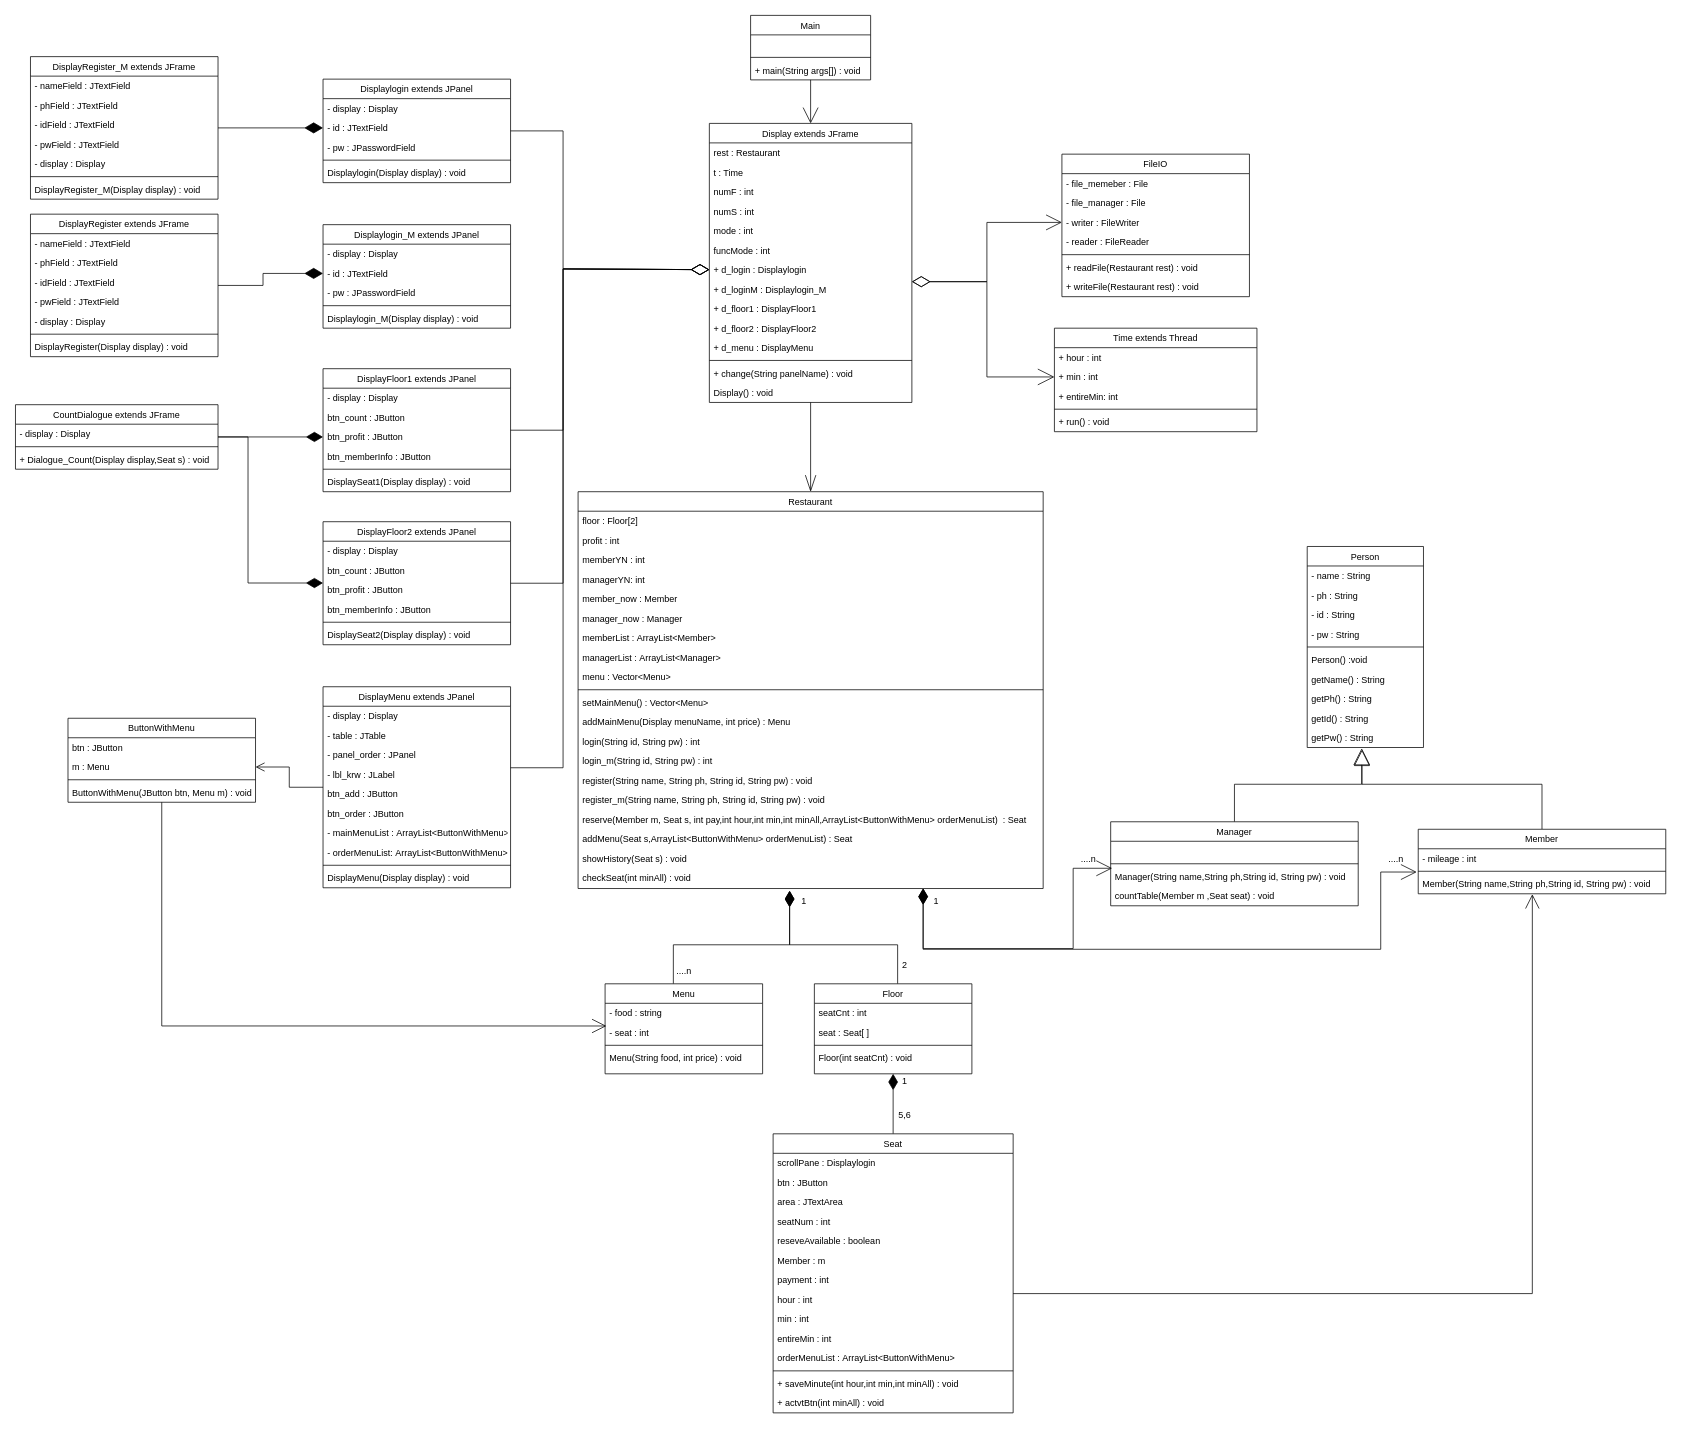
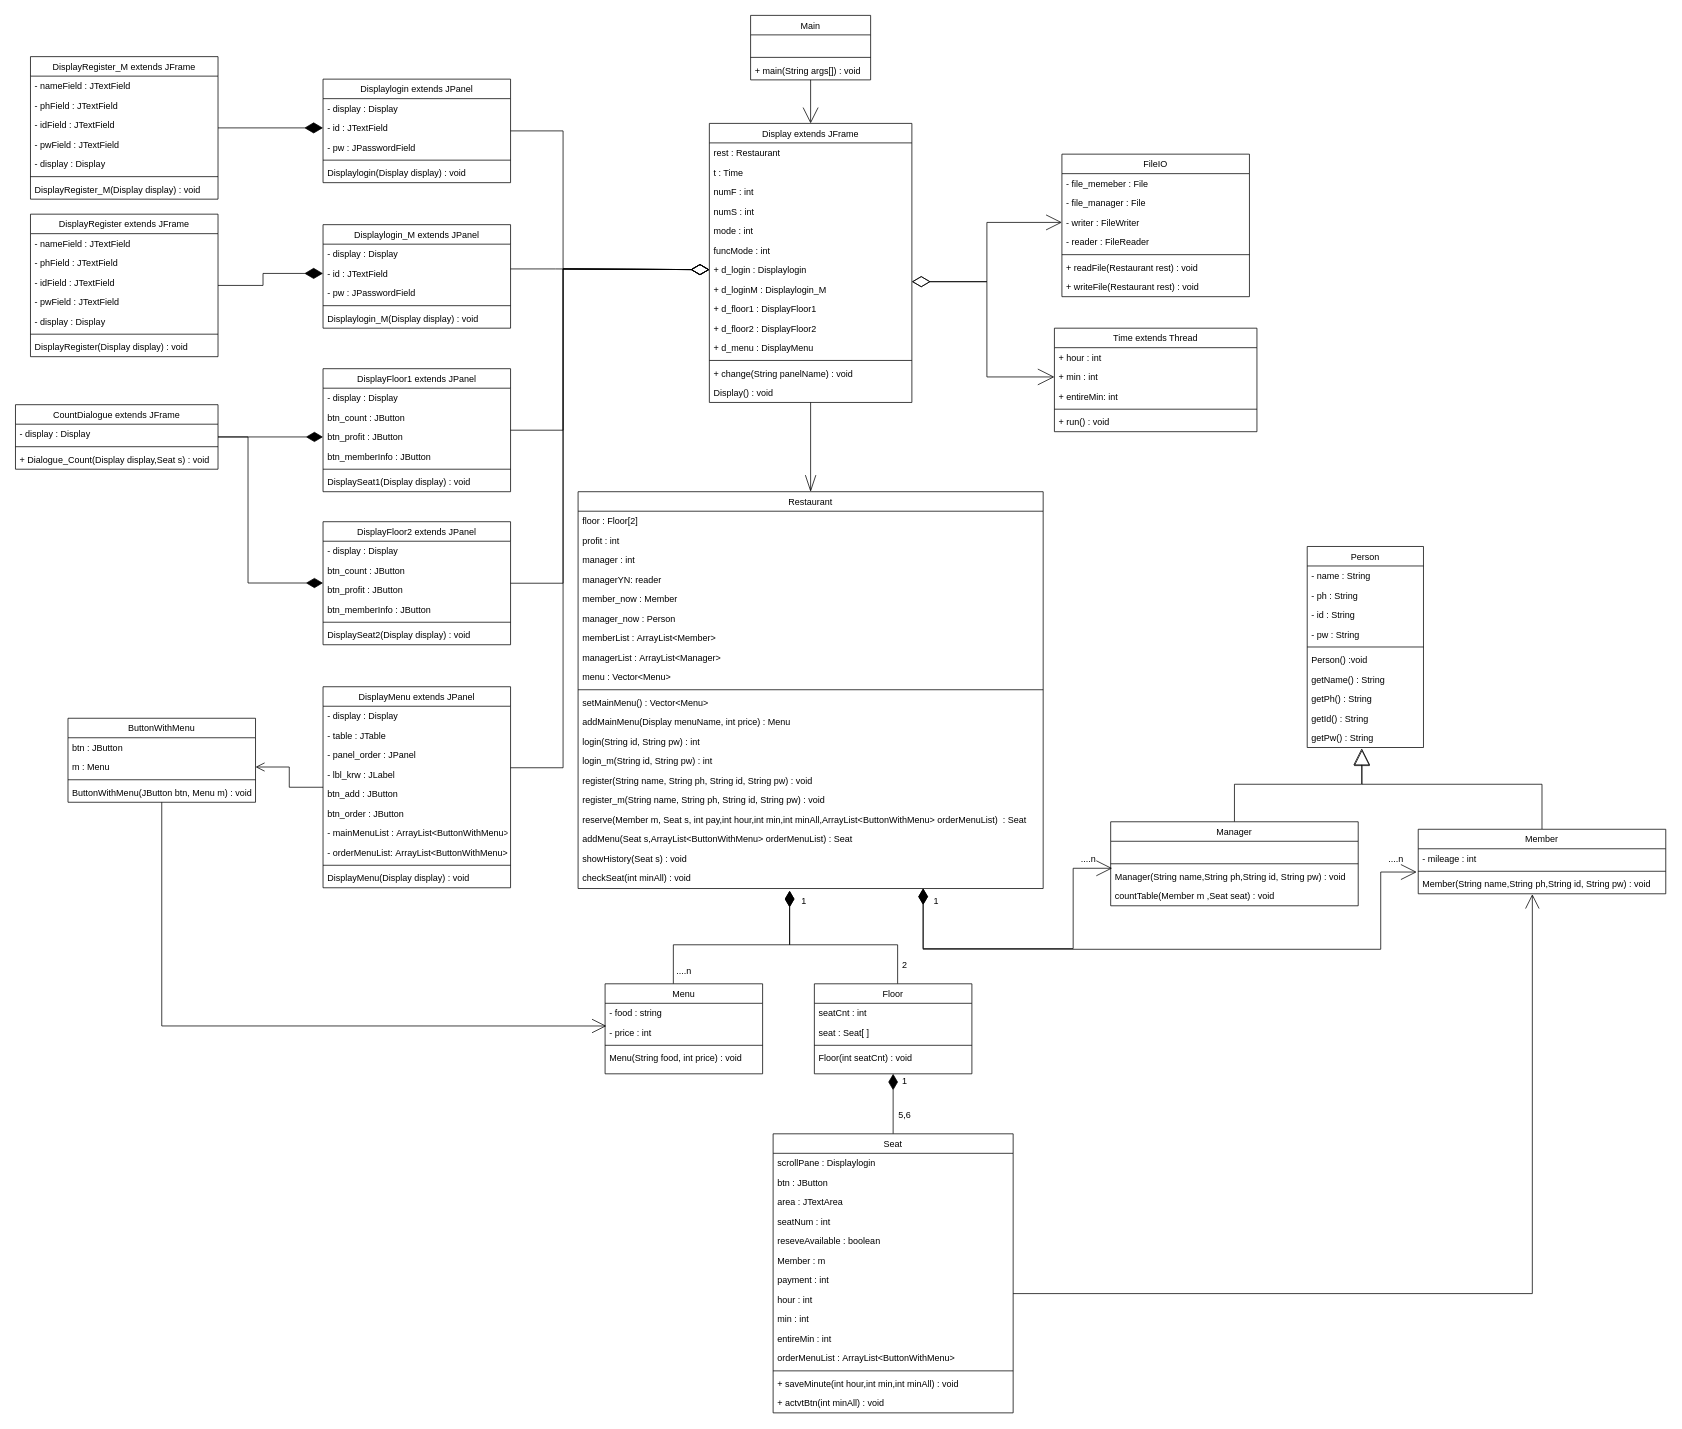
none -> (536, 269)
(613, 560) -> (610, 560)
(614, 580) -> (623, 580)
(631, 619) -> (629, 619)
(633, 1033) -> (635, 1033)
